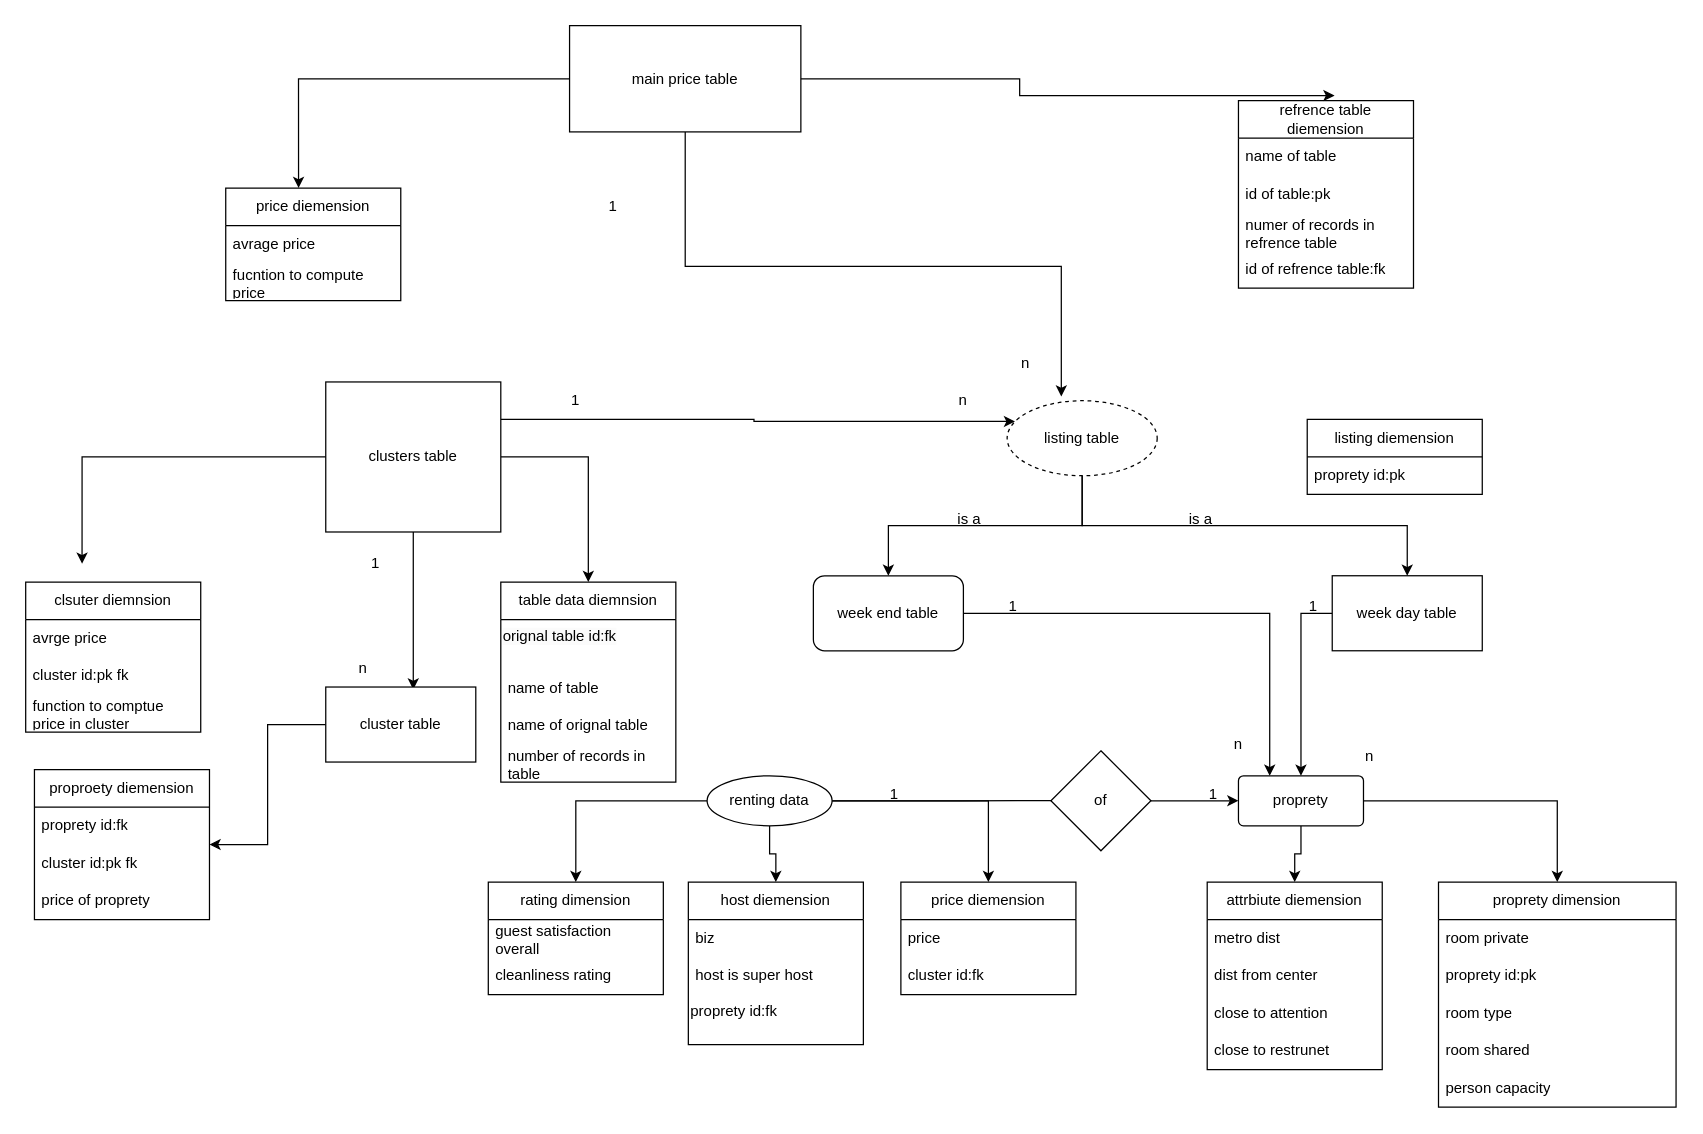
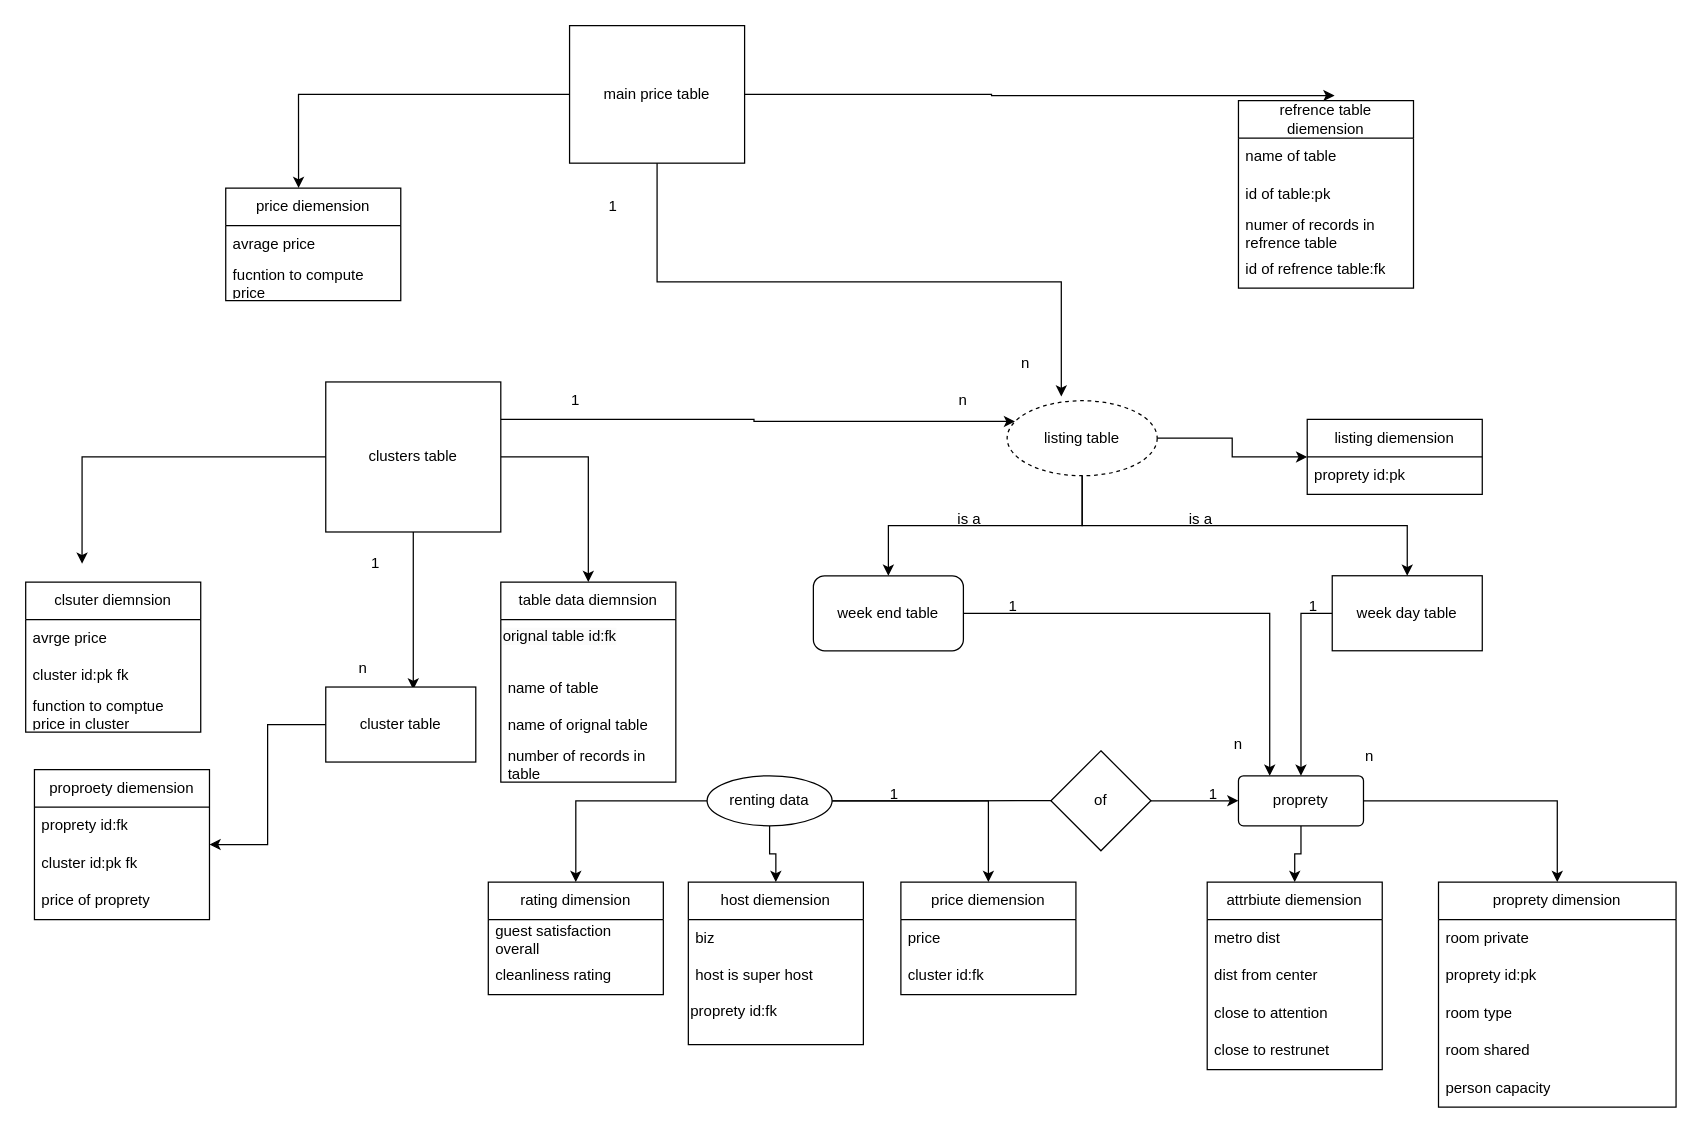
(685, 79) -> (657, 94)
none -> (1232, 443)
